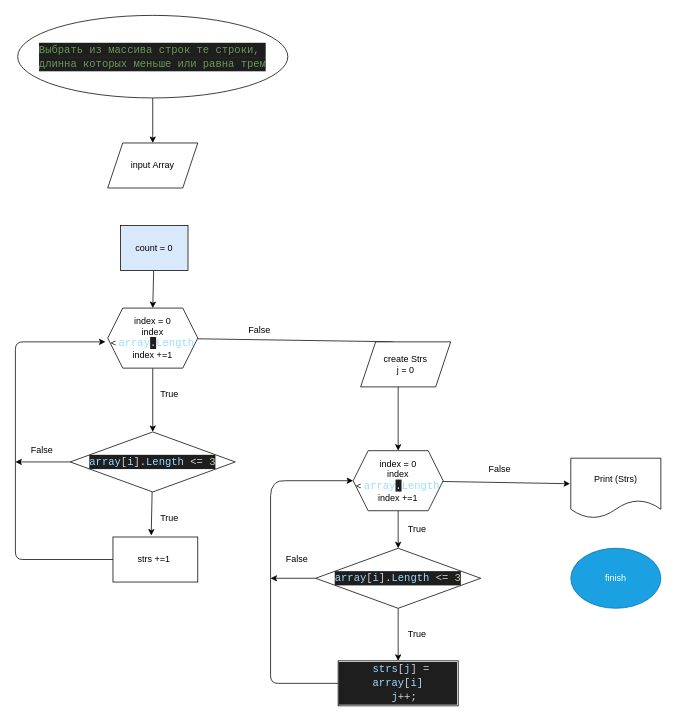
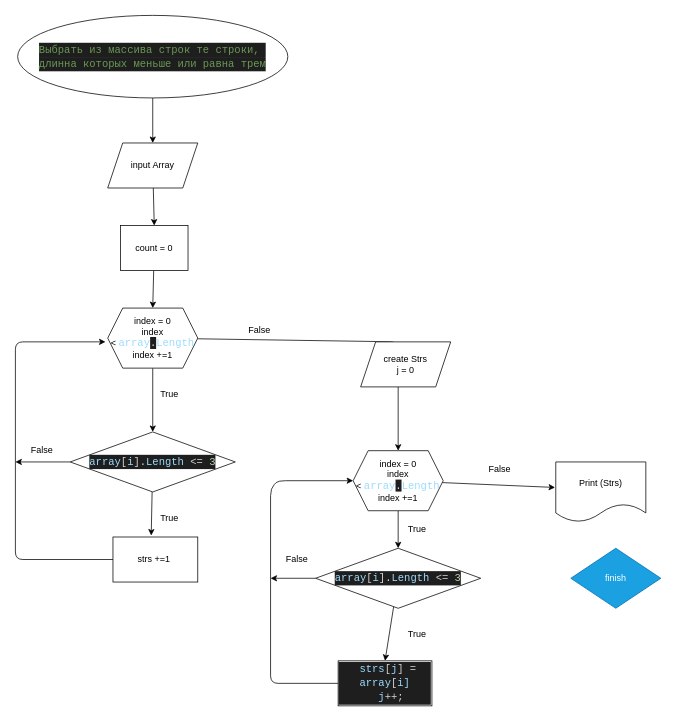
none -> (154, 204)
(154, 248) -> (154, 248)
(615, 488) -> (600, 492)
(615, 578) -> (615, 578)
(398, 683) -> (385, 683)
